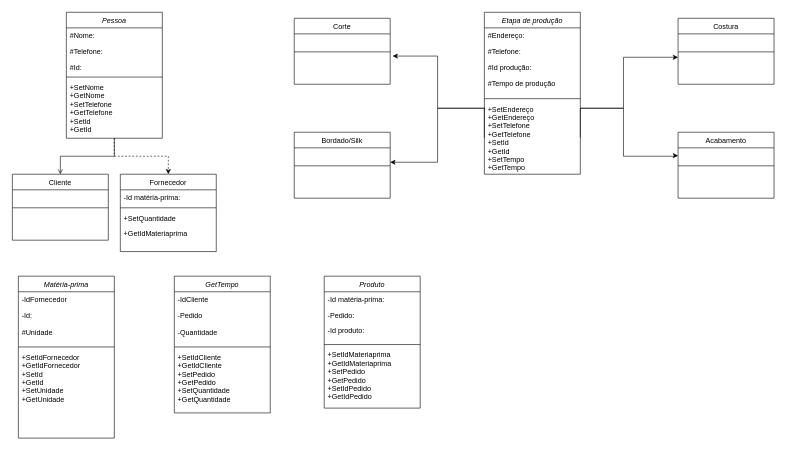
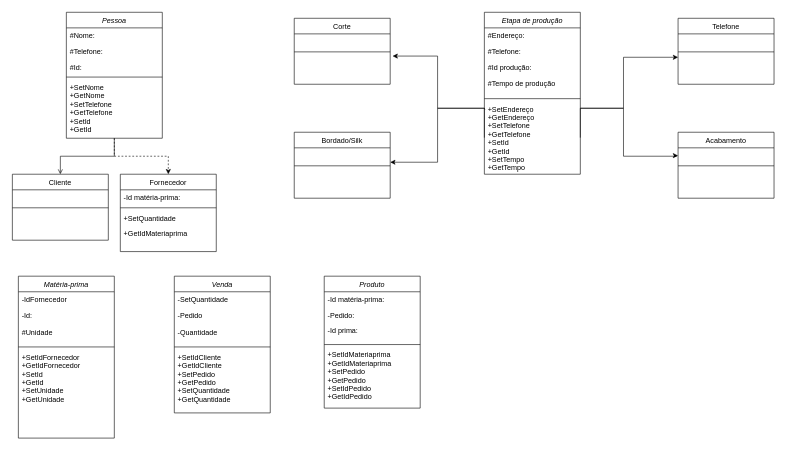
(726, 26) -> (726, 26)
(222, 284) -> (222, 284)
(196, 300) -> (205, 300)
(350, 331) -> (345, 331)
